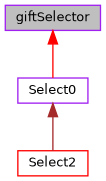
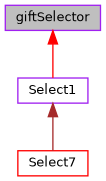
(53, 91) -> (53, 91)
(53, 163) -> (53, 163)
